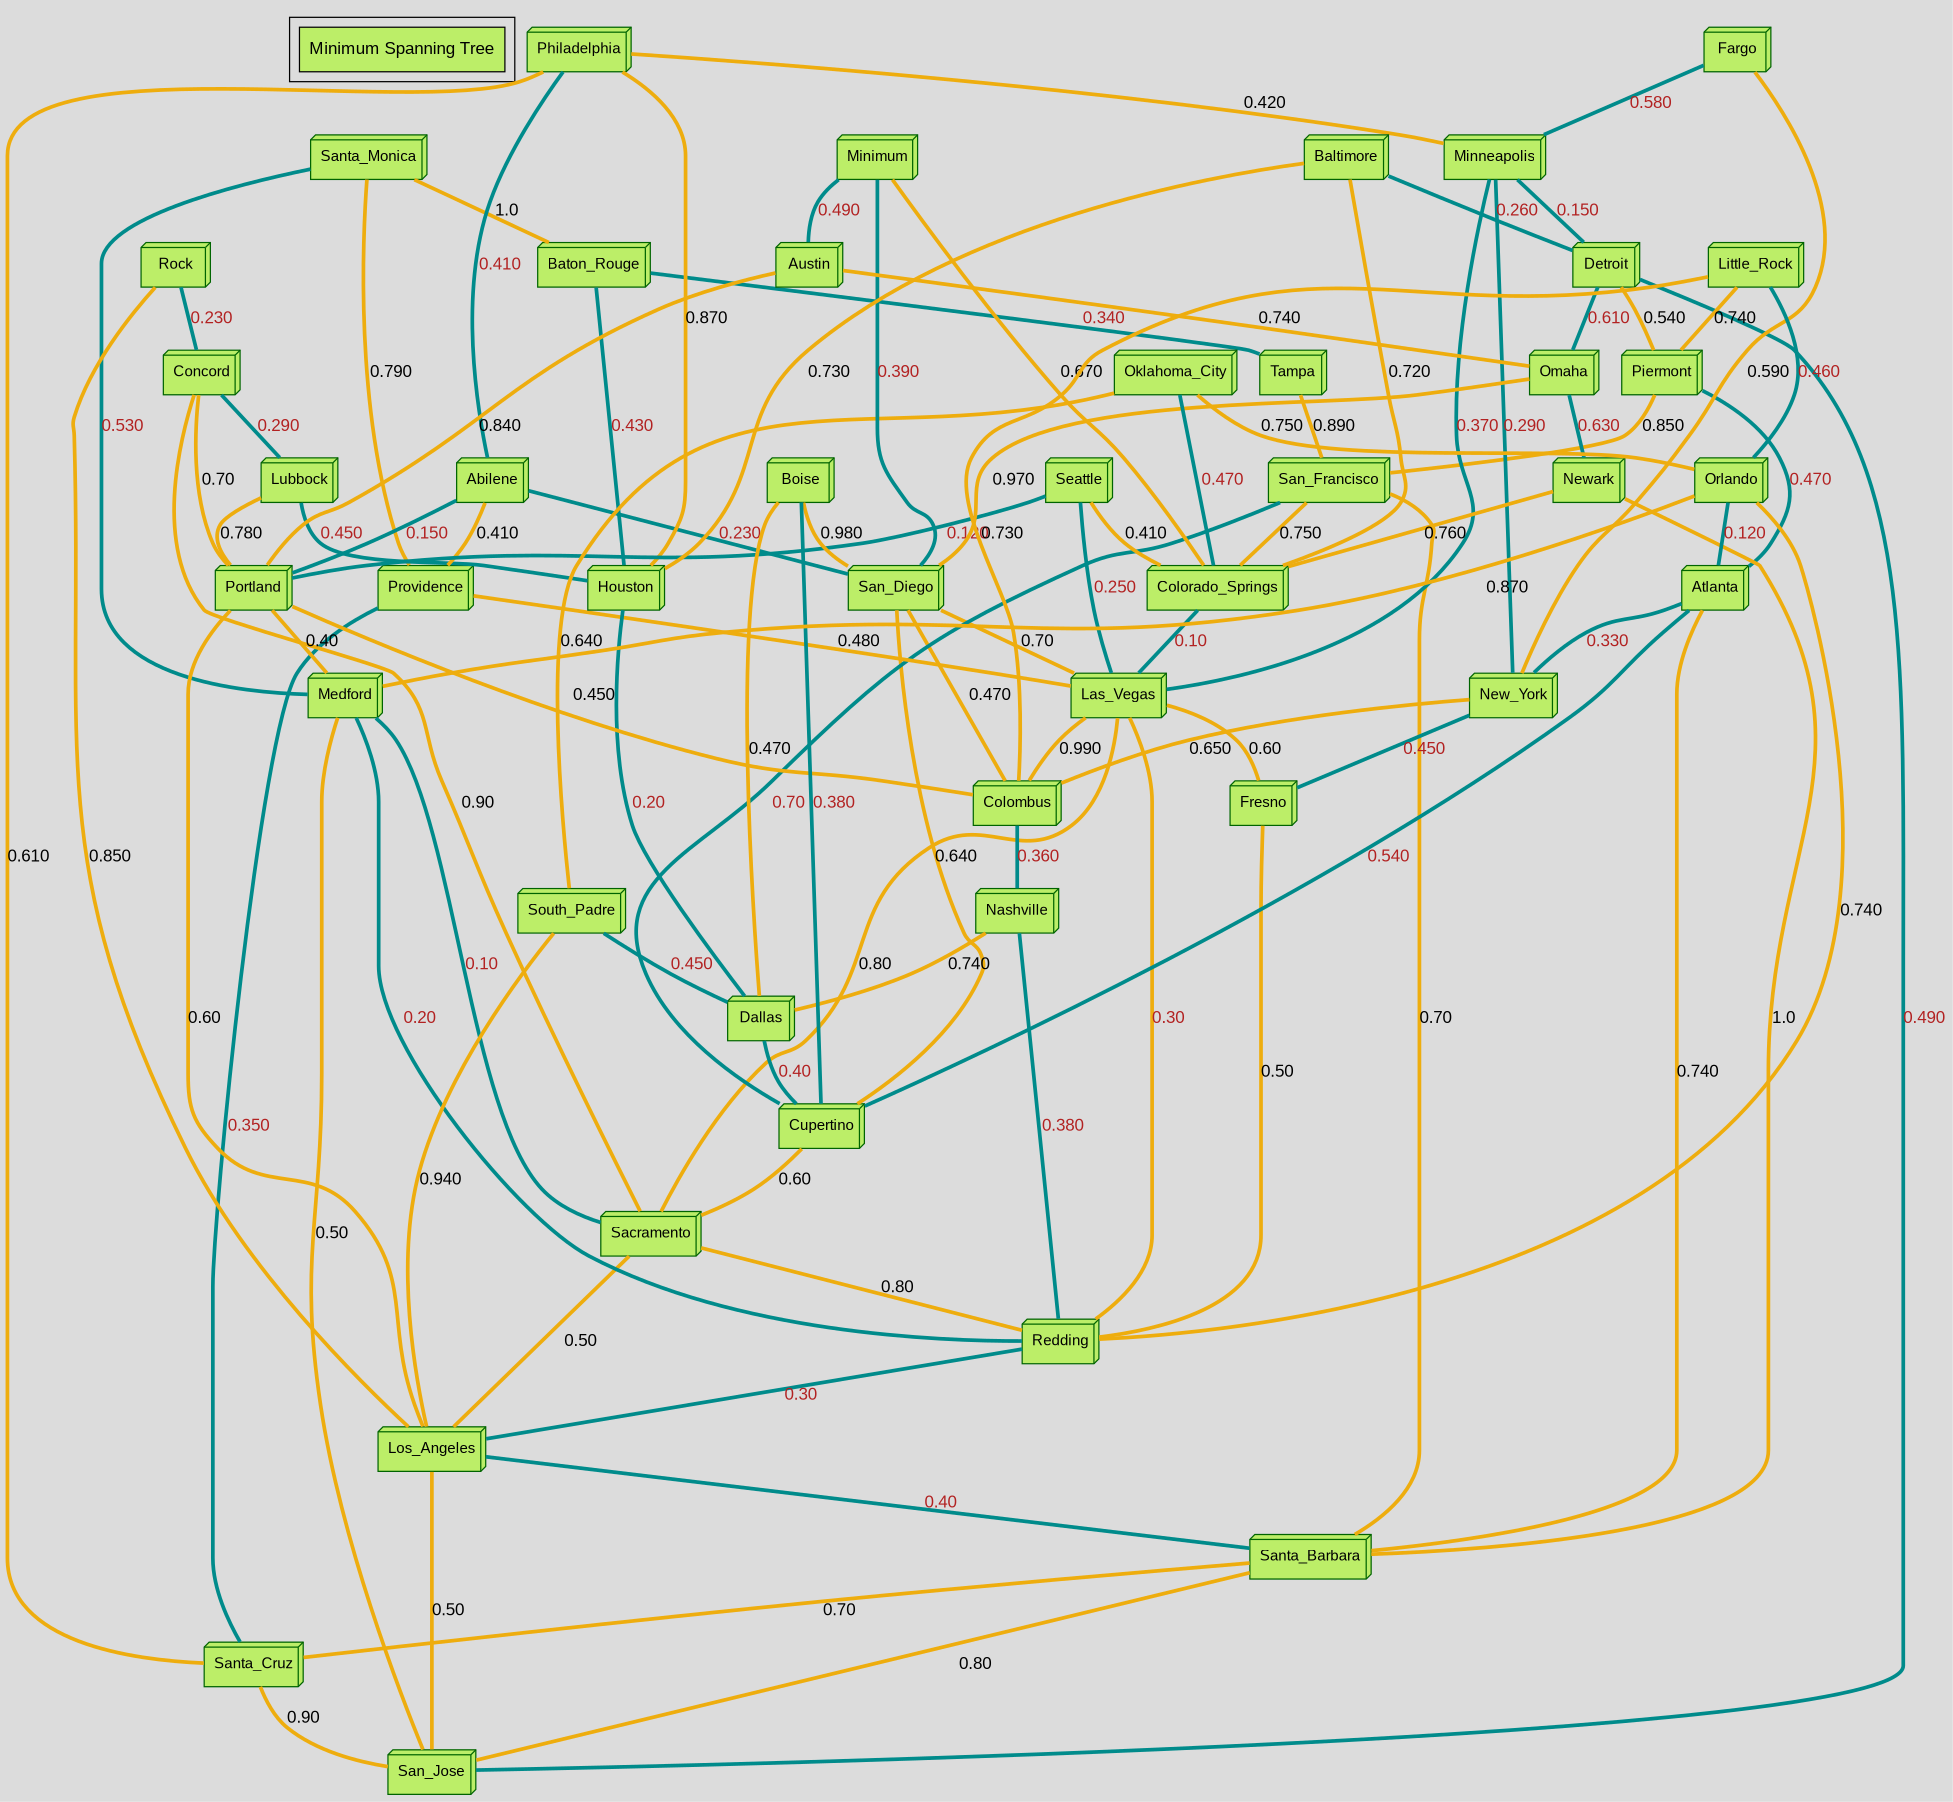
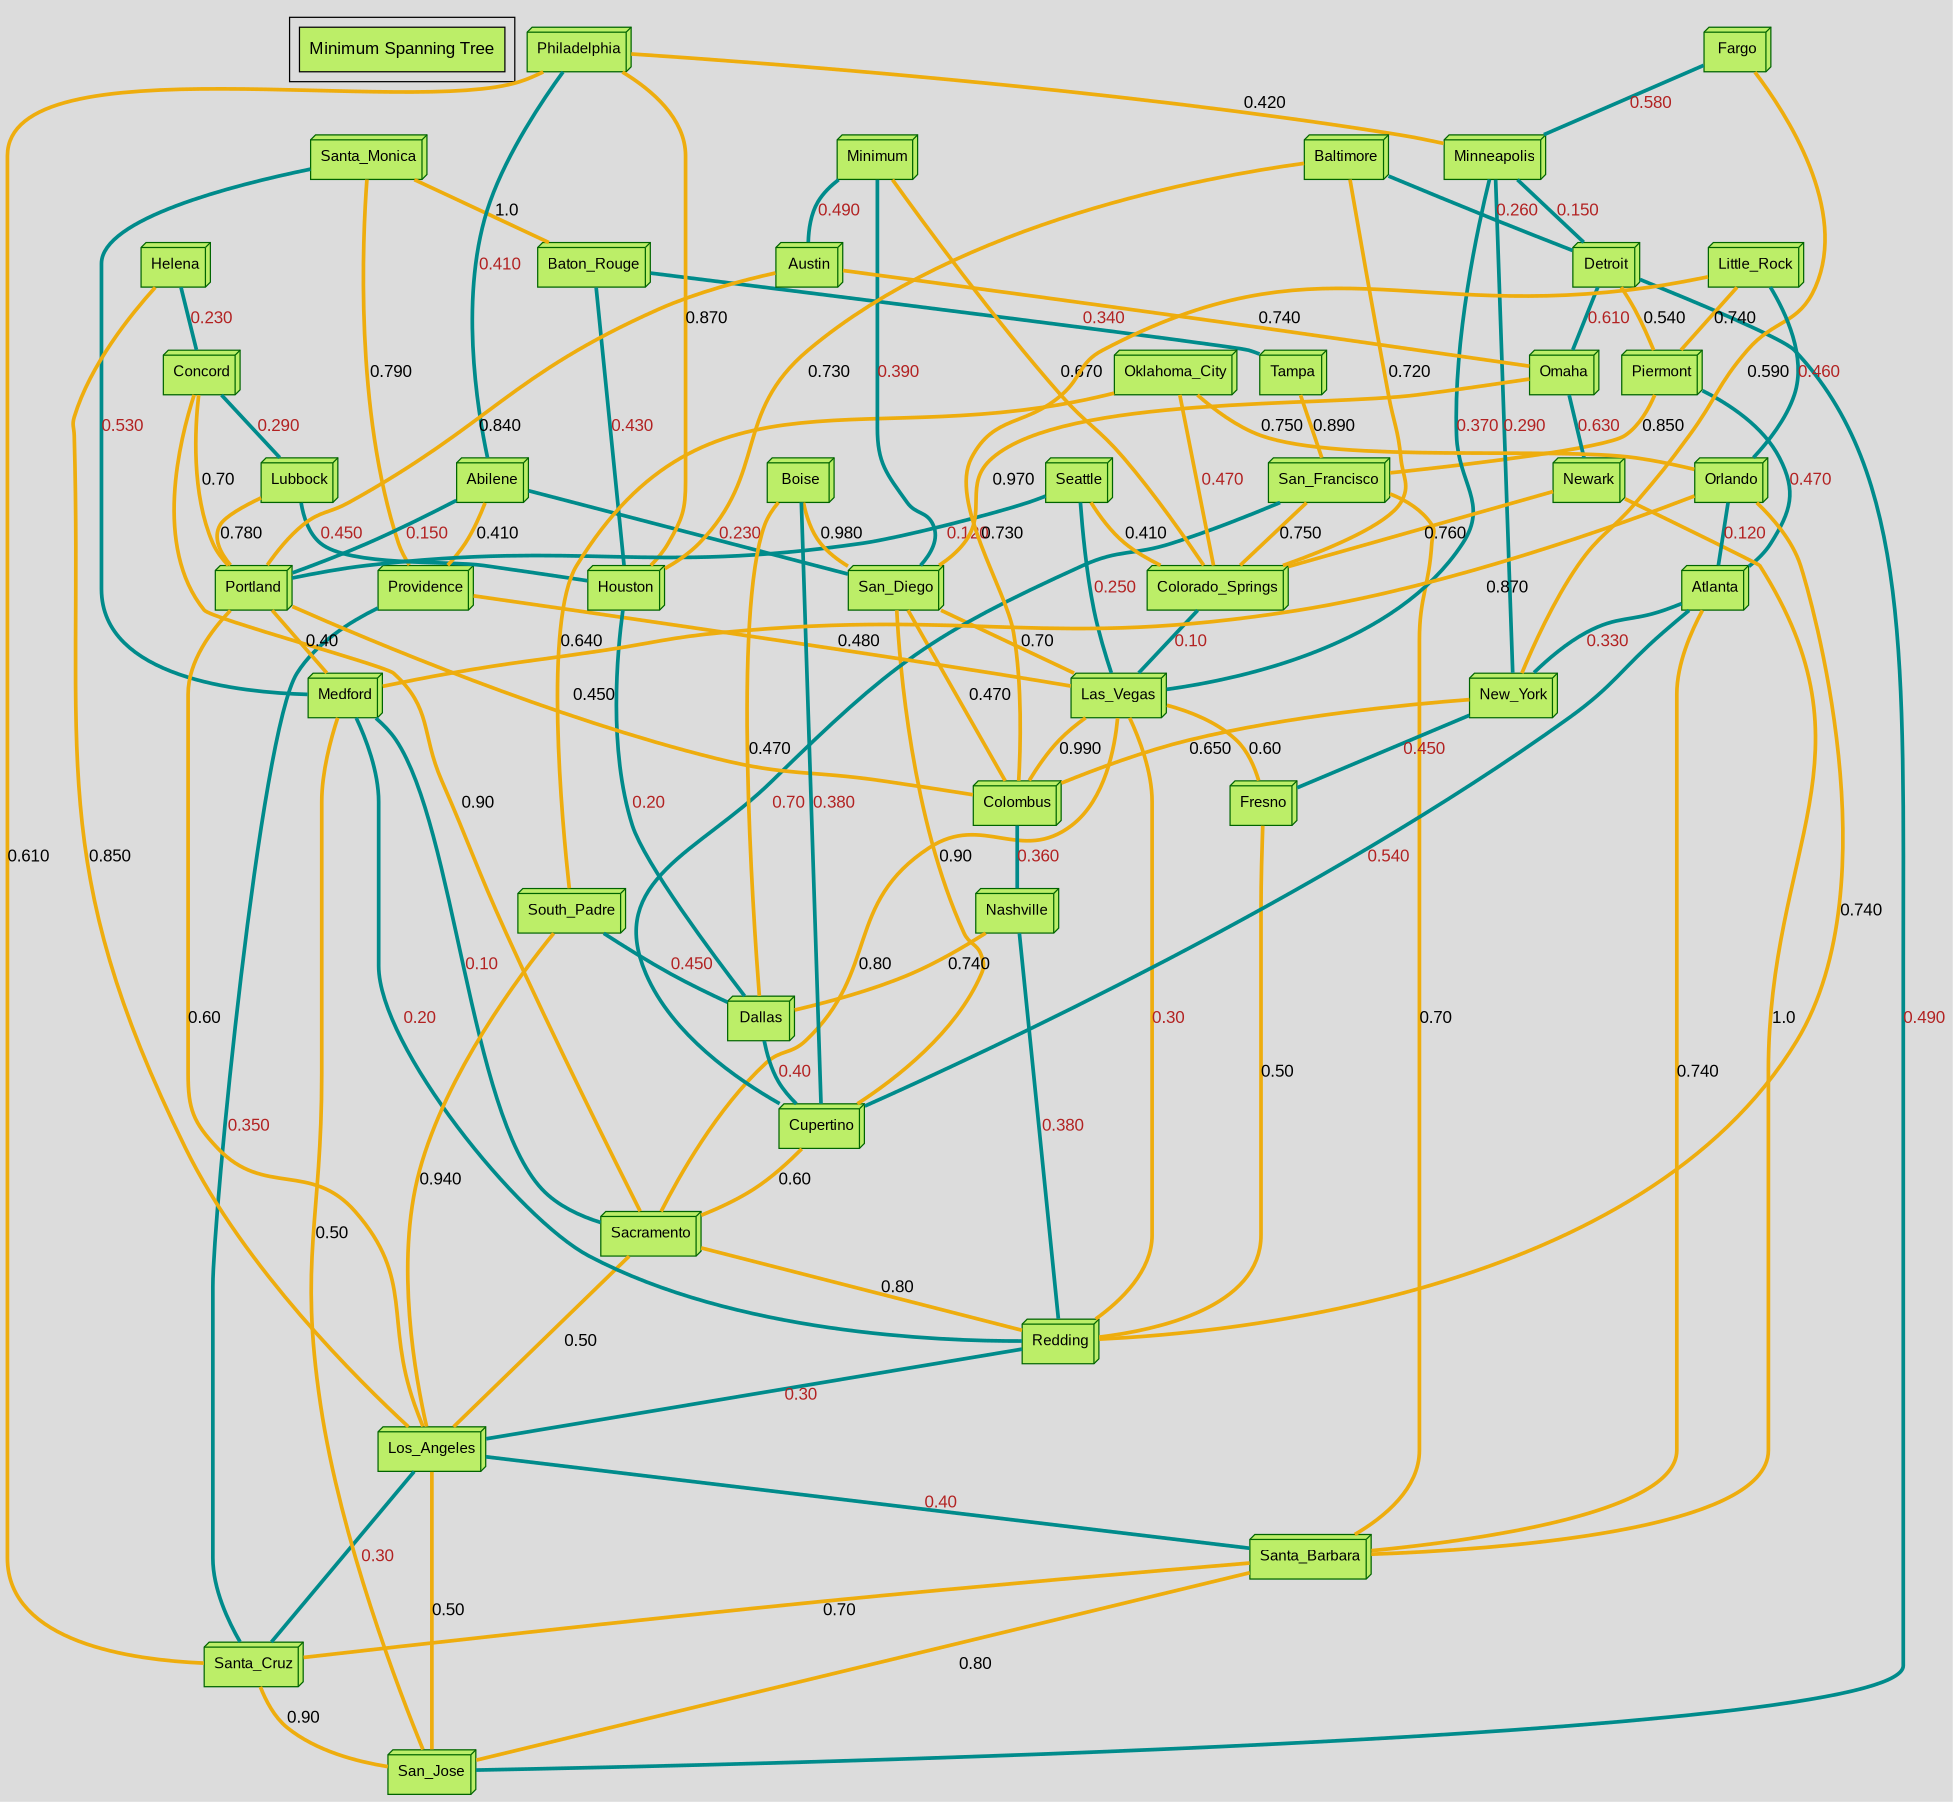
(176, 265) -> (176, 265)
(1197, 480) -> (1197, 480)
(956, 857) -> (956, 857)
none -> (343, 1557)
